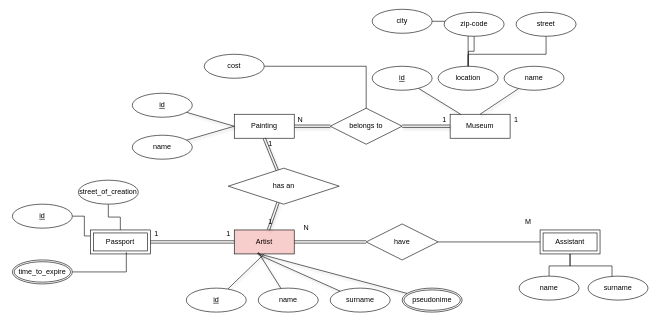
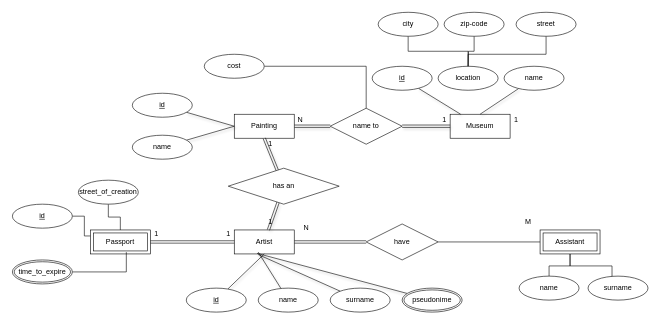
(402, 21) -> (408, 24)
(366, 126) -> (366, 126)
(264, 242) -> (264, 242)
